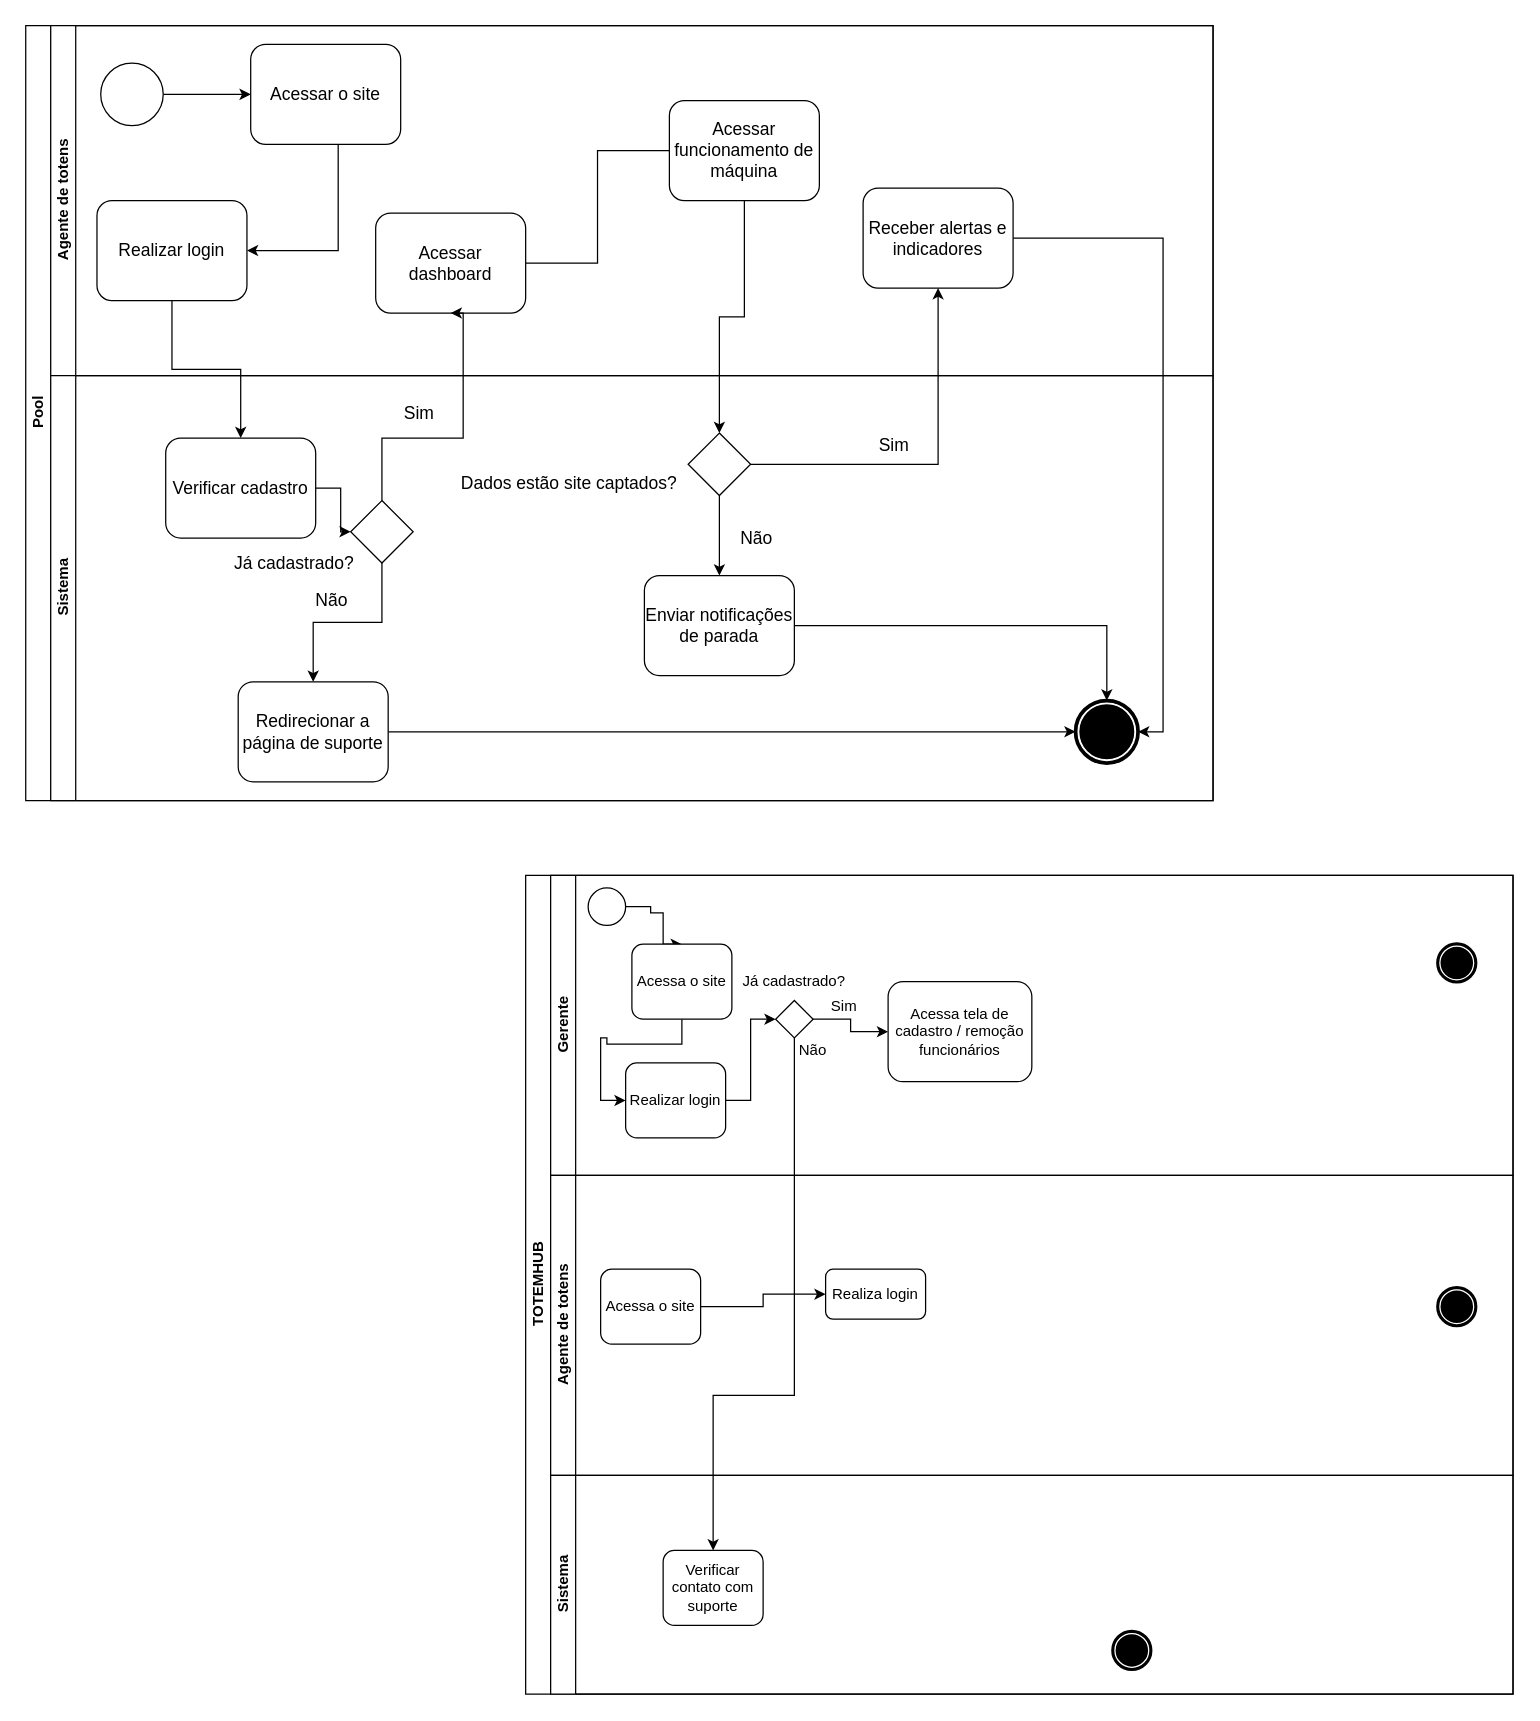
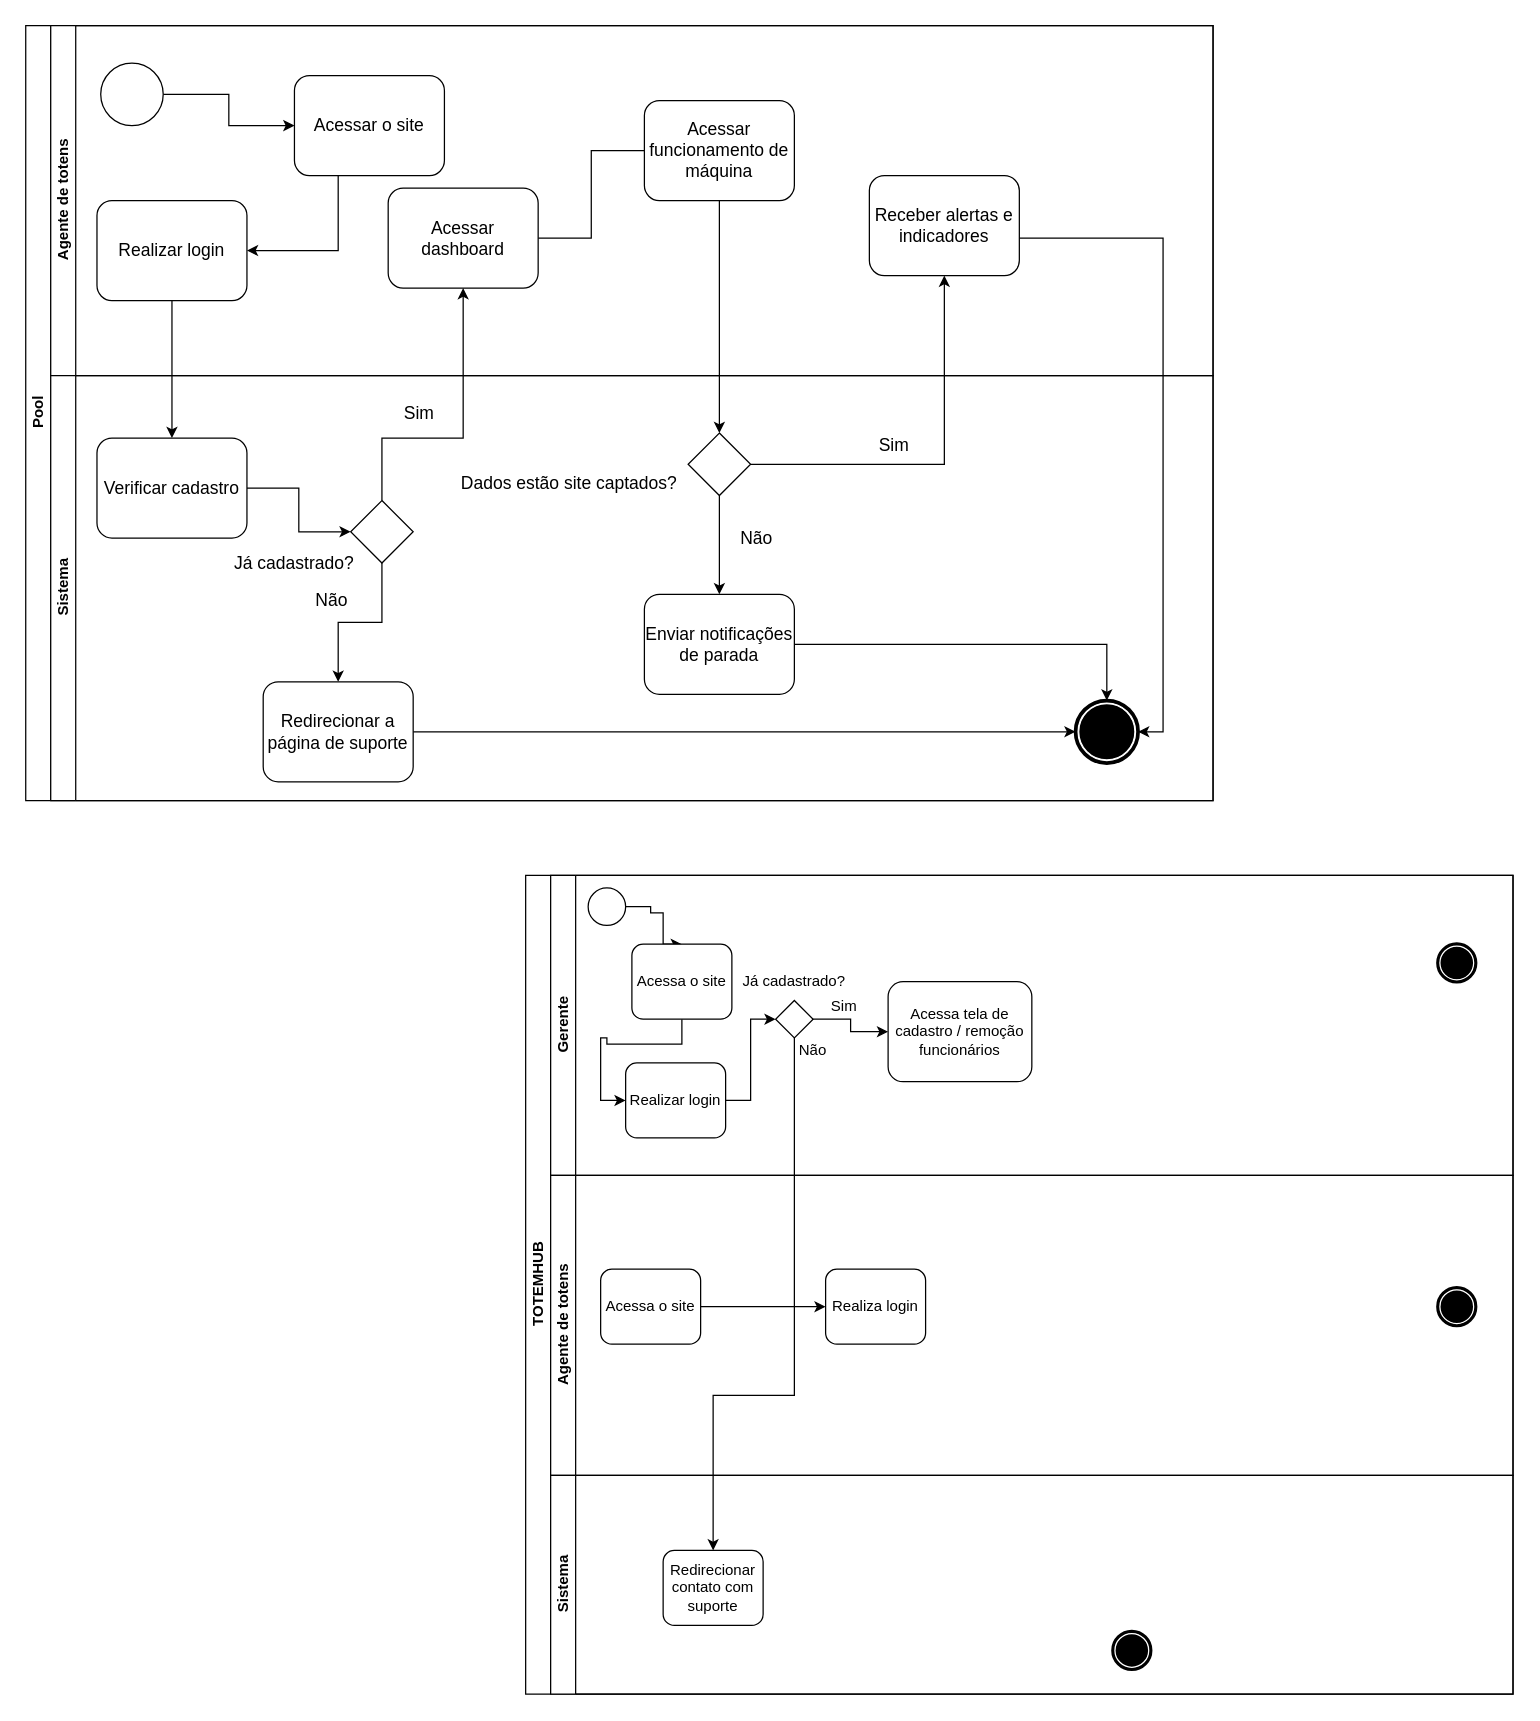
(326, 94) -> (369, 126)
(744, 151) -> (719, 151)
(938, 238) -> (944, 226)
(451, 263) -> (463, 238)
(241, 488) -> (172, 488)
(719, 626) -> (719, 644)
(313, 732) -> (338, 732)
(876, 1294) -> (876, 1307)
(713, 1588) -> (713, 1588)
